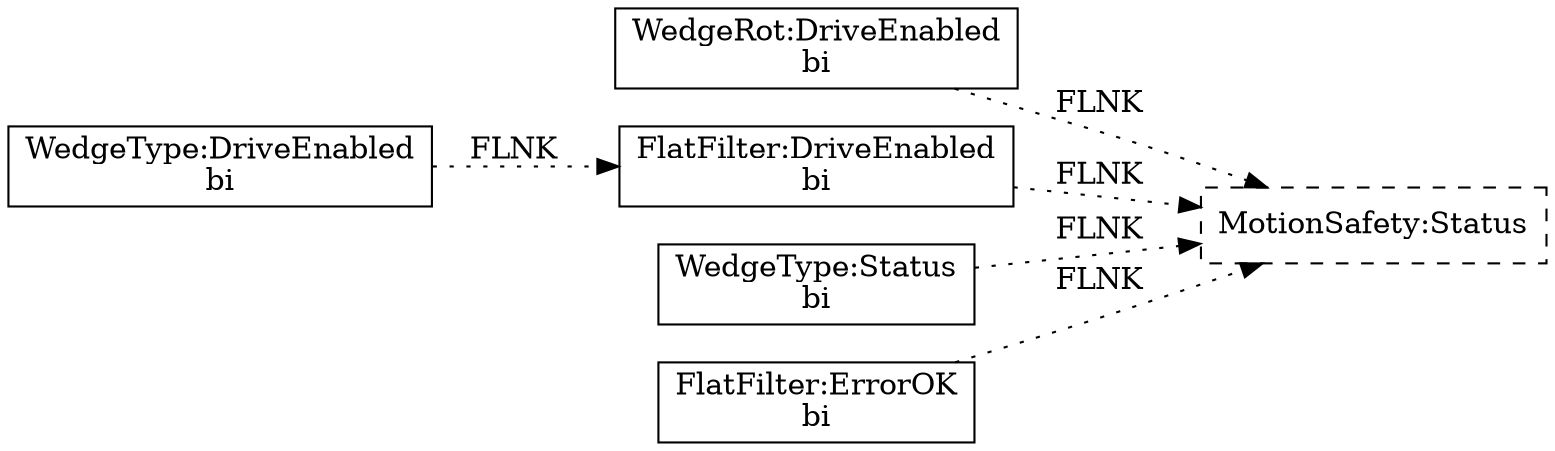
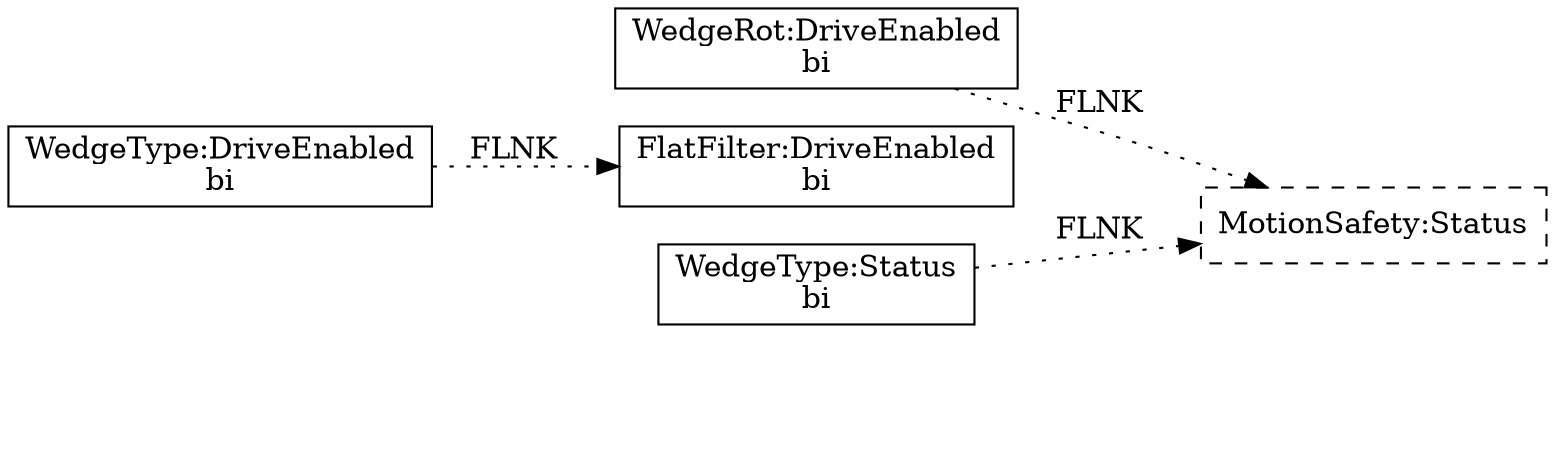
(1096, 196) -> none
(816, 402) -> none
